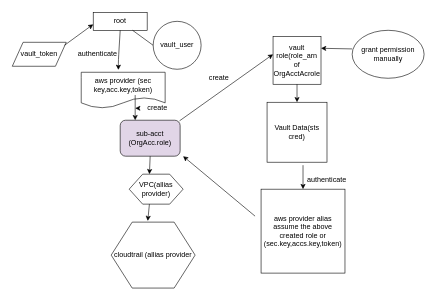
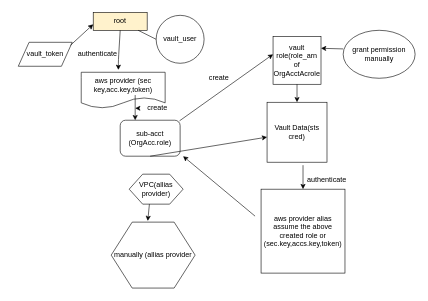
(120, 21) -> (120, 21)
(177, 45) -> (180, 39)
(39, 54) -> (45, 54)
(389, 54) -> (380, 54)
(150, 138) -> (150, 138)
(150, 168) -> (223, 144)
(153, 255) -> (153, 255)
